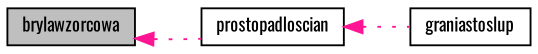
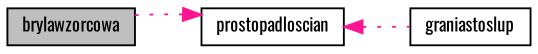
(178, 39) -> (159, 14)
